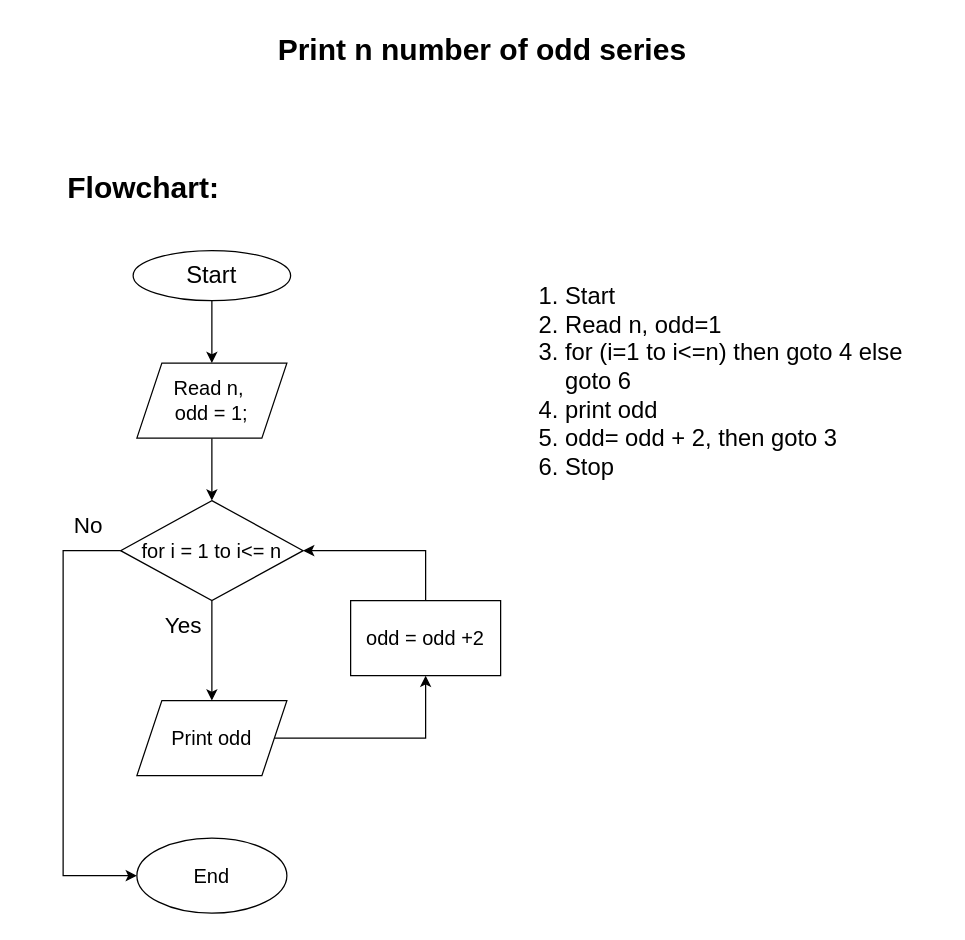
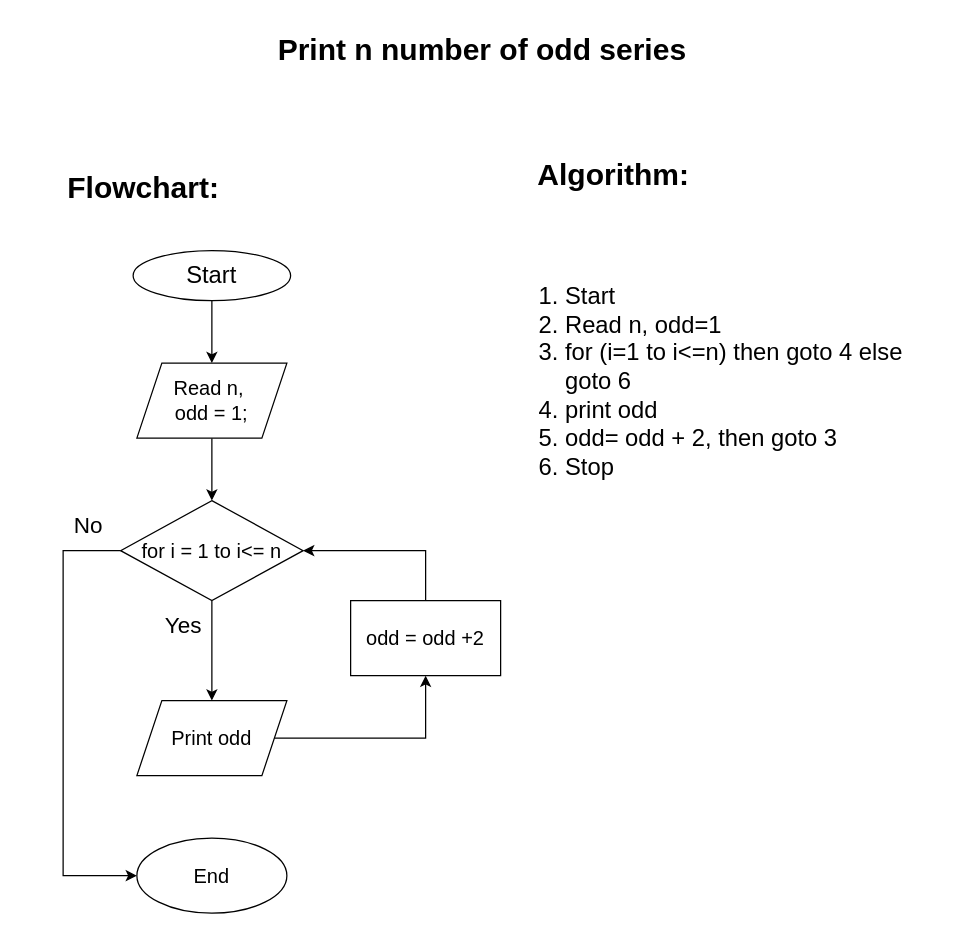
none -> (613, 176)
